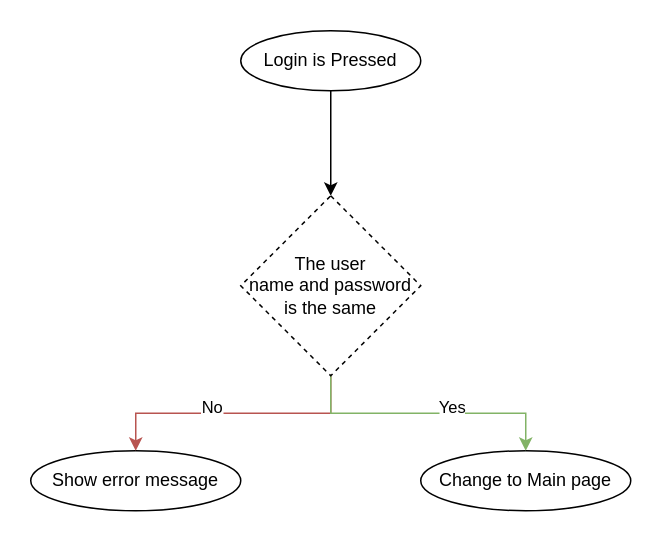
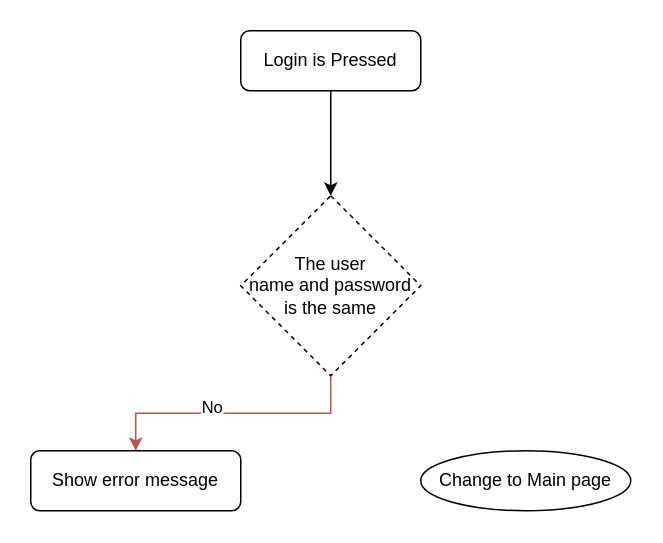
(331, 61) -> (331, 61)
(443, 413) -> none
(136, 481) -> (136, 481)
